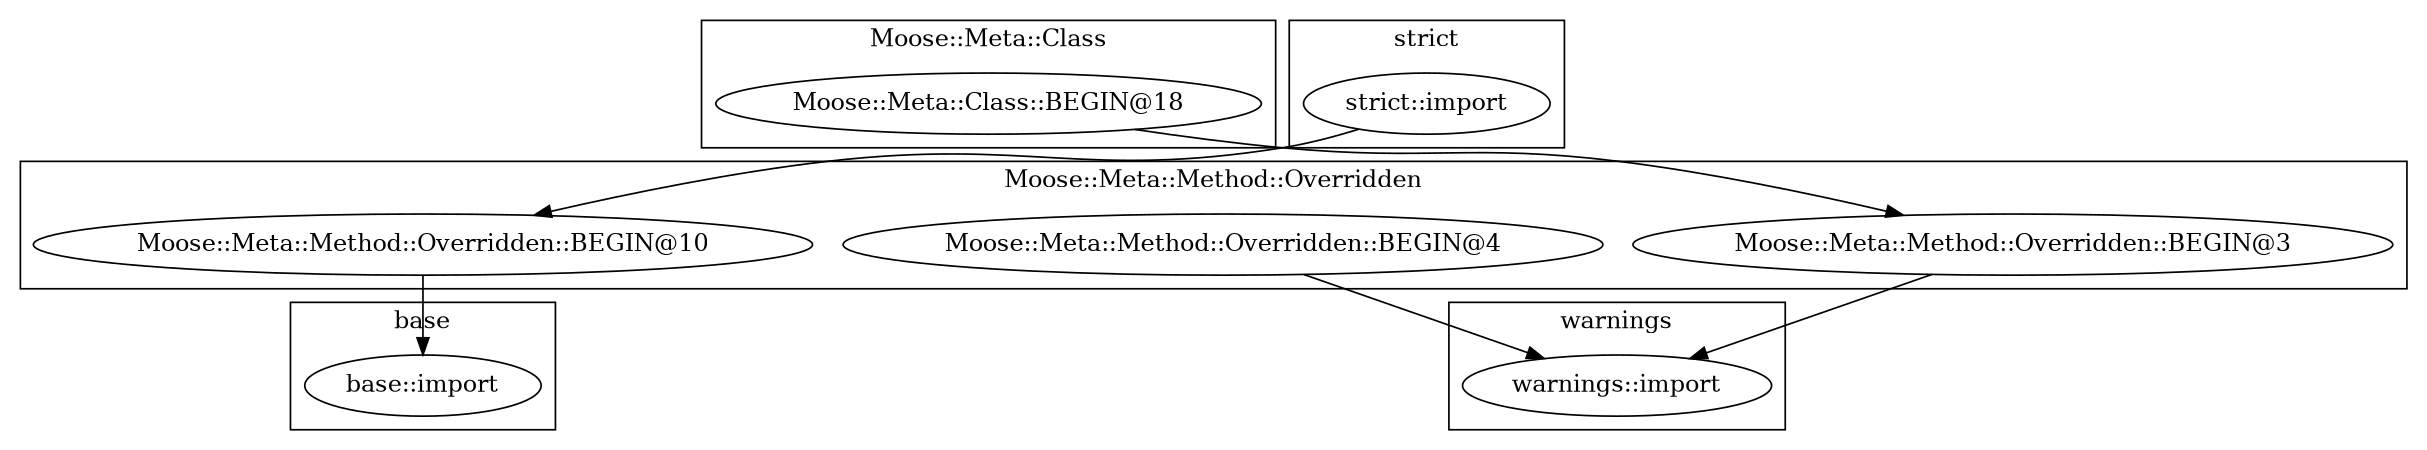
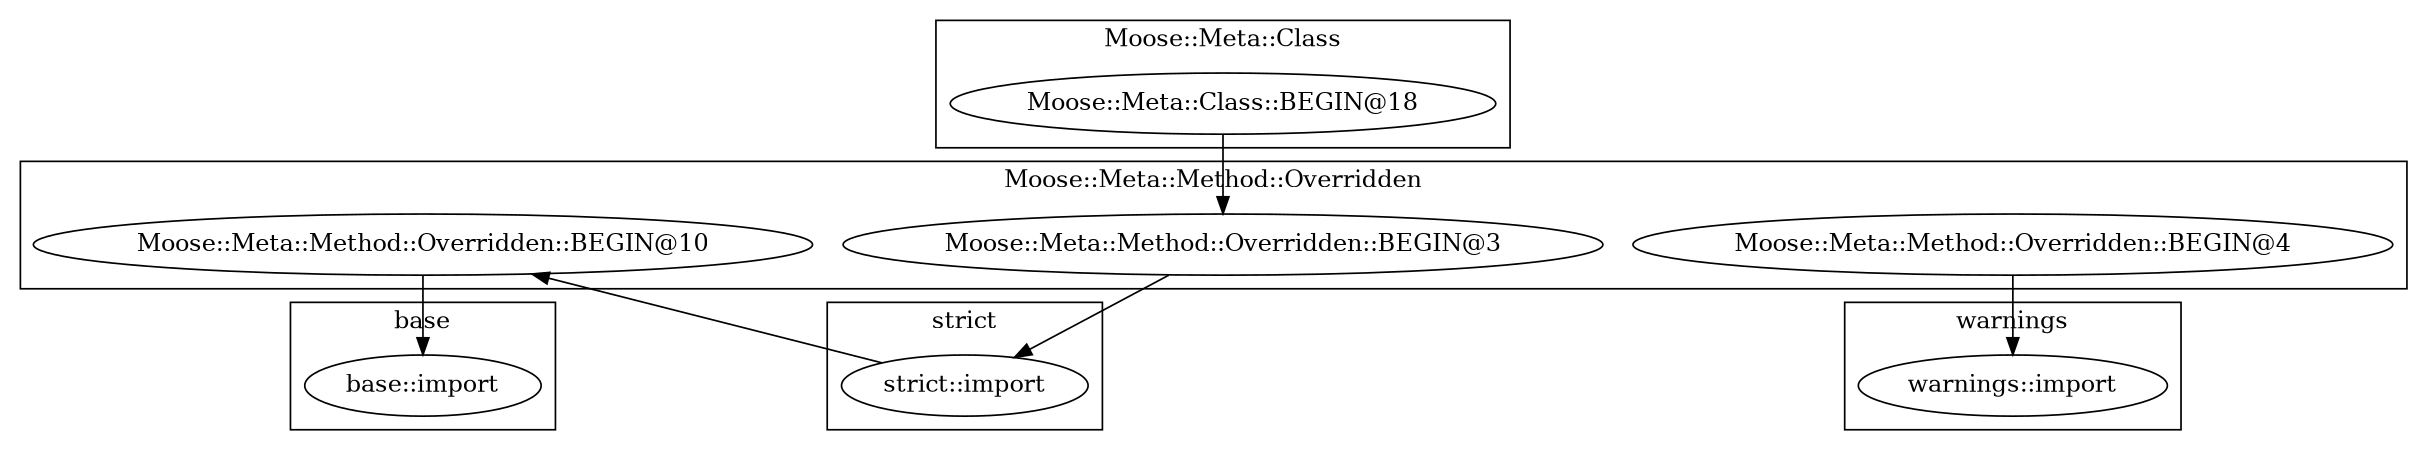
(1819, 314) -> (1089, 318)
